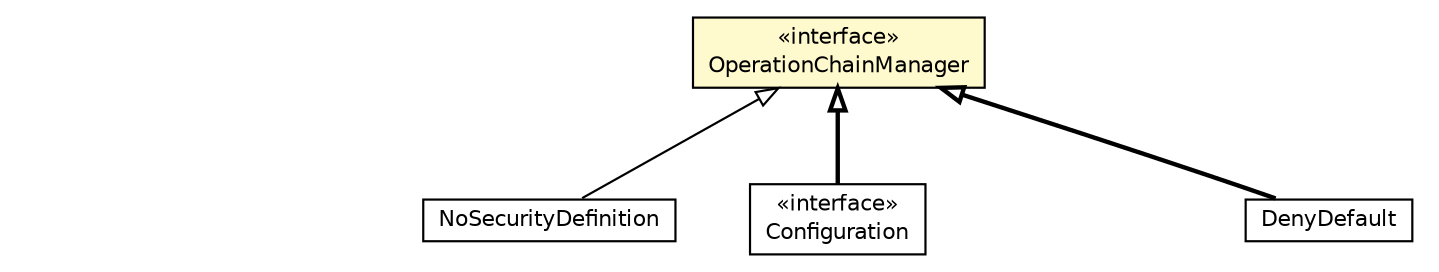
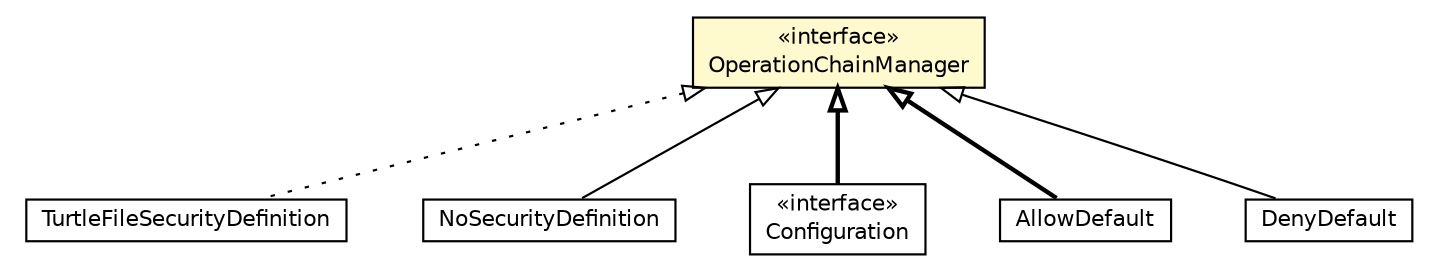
(1119, 146) -> (1119, 146)
none -> (186, 219)
none -> (1086, 219)
